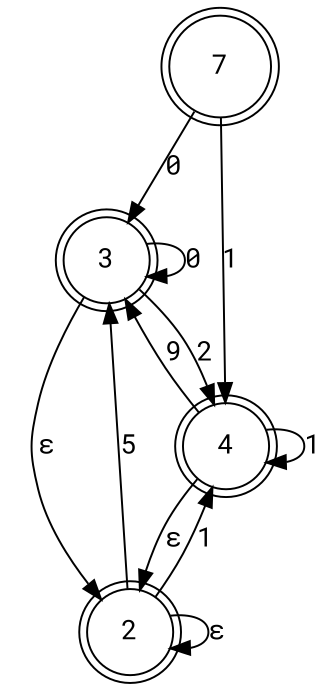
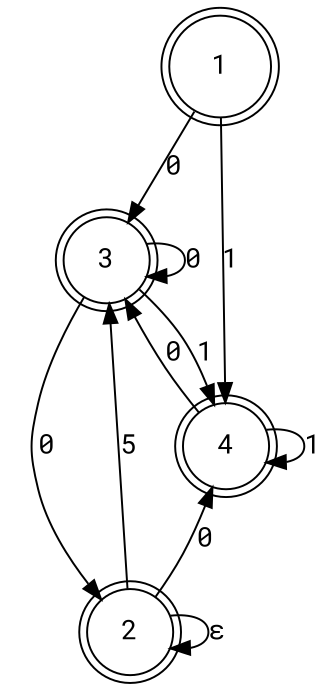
(220, 67) -> (220, 67)
(174, 353) -> (174, 353)
(205, 353) -> (205, 353)
(47, 446) -> (47, 446)
(167, 522) -> none
(205, 539) -> (205, 539)
